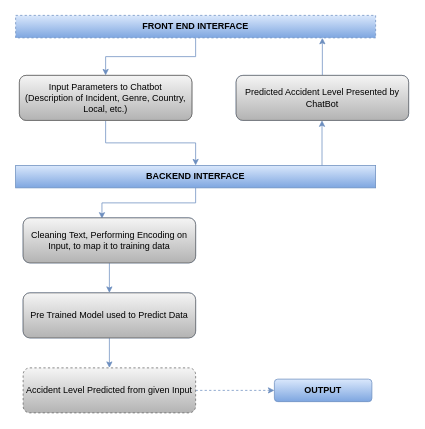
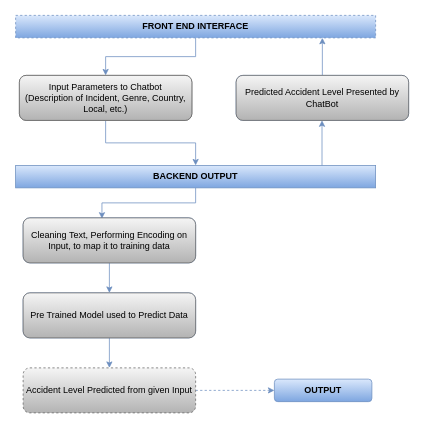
(195, 177) -> (195, 177)
